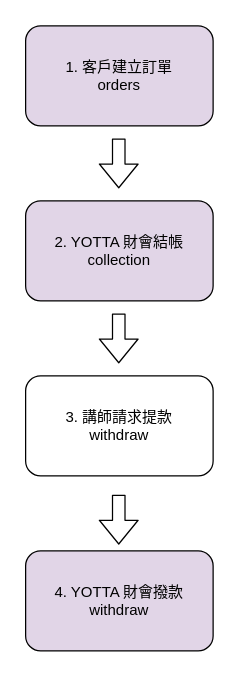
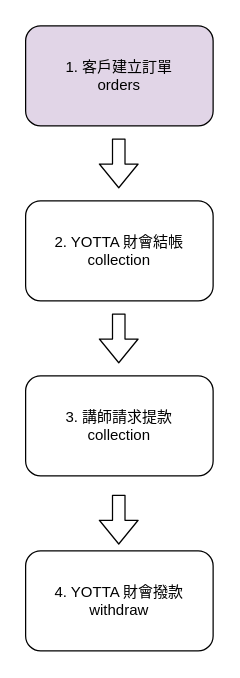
(119, 251) -> (119, 251)
(119, 426) -> (119, 426)
(119, 601) -> (119, 601)
